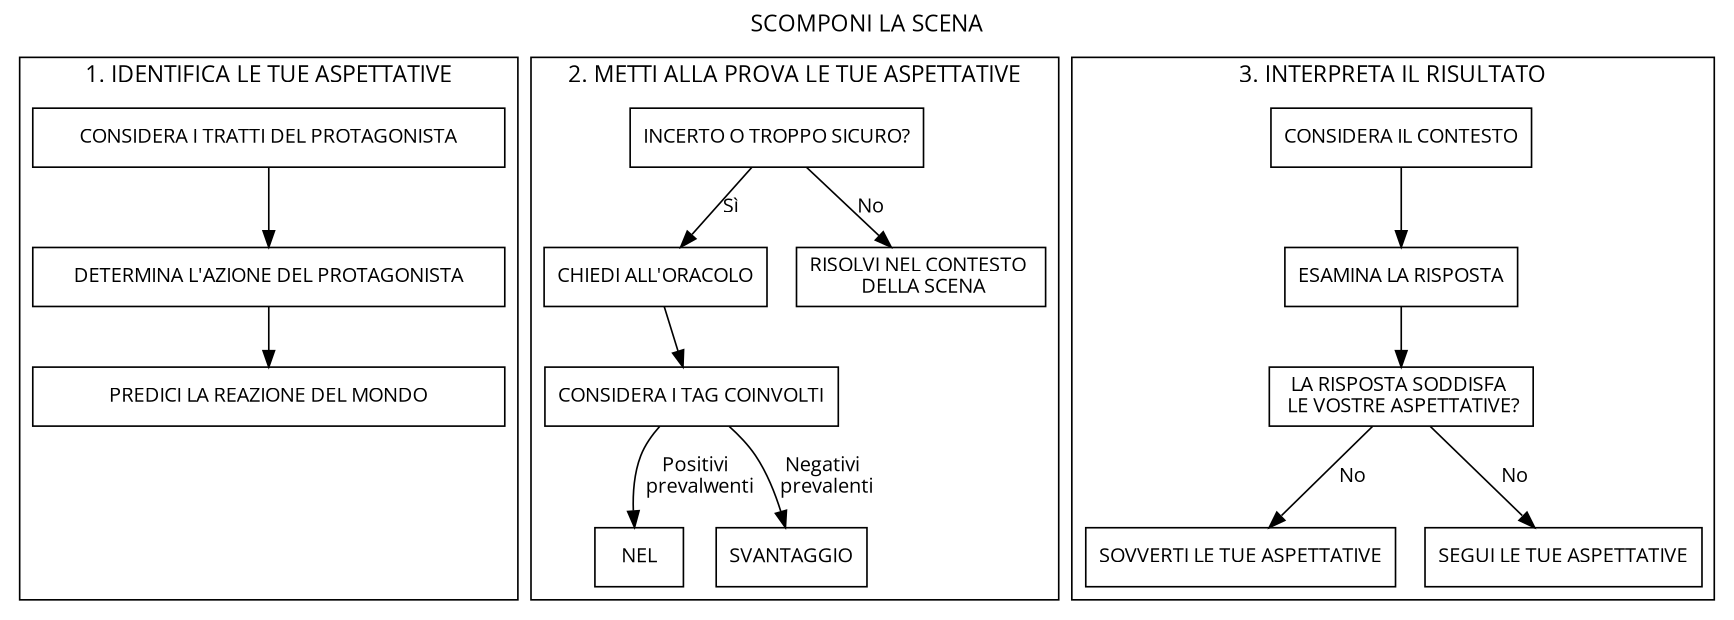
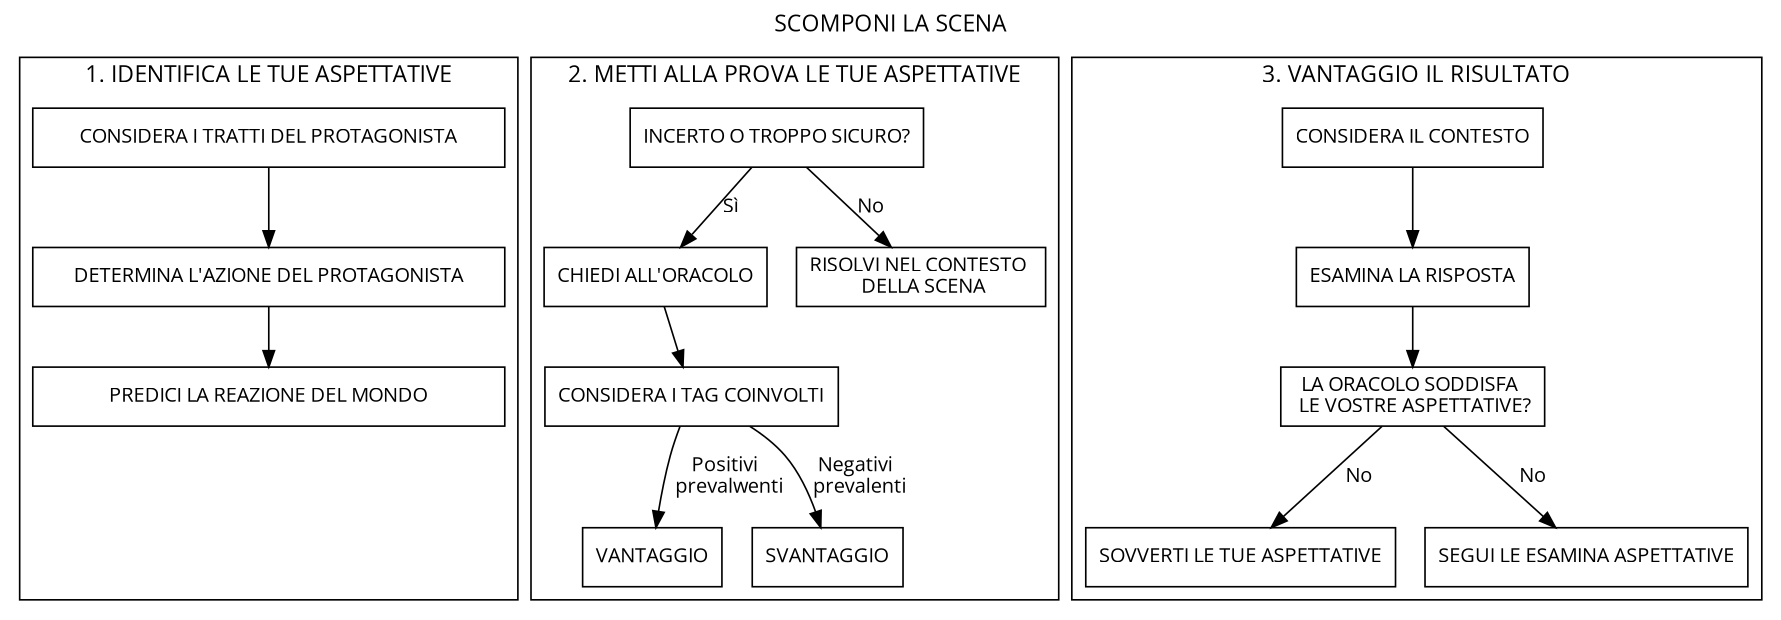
(1393, 76) -> (1417, 76)
(1401, 397) -> (1413, 397)
(639, 557) -> (652, 557)
(1564, 557) -> (1586, 557)
